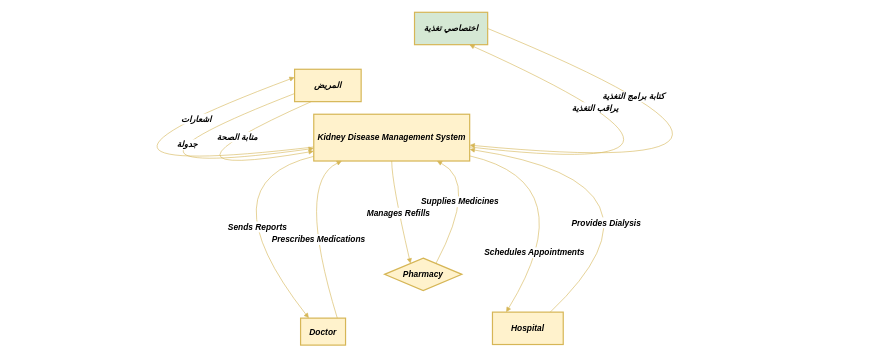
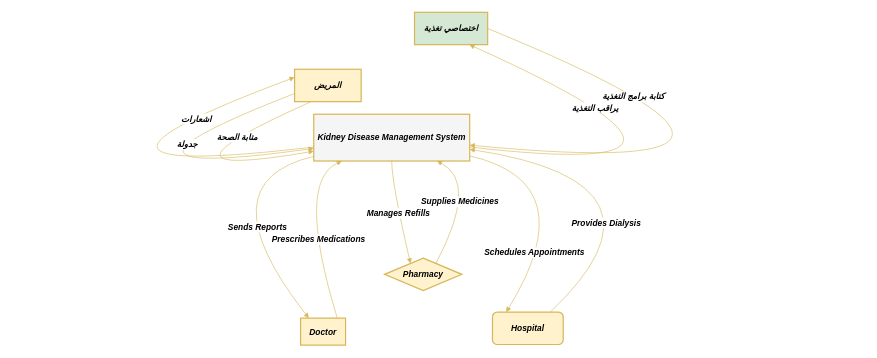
(392, 138) -> (392, 138)
(528, 329) -> (528, 329)
